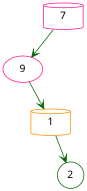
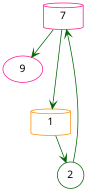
(35, 92) -> (58, 65)
none -> (77, 99)
